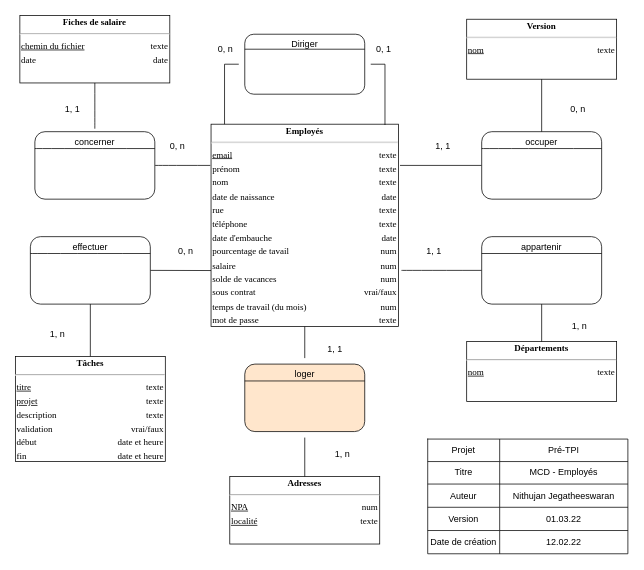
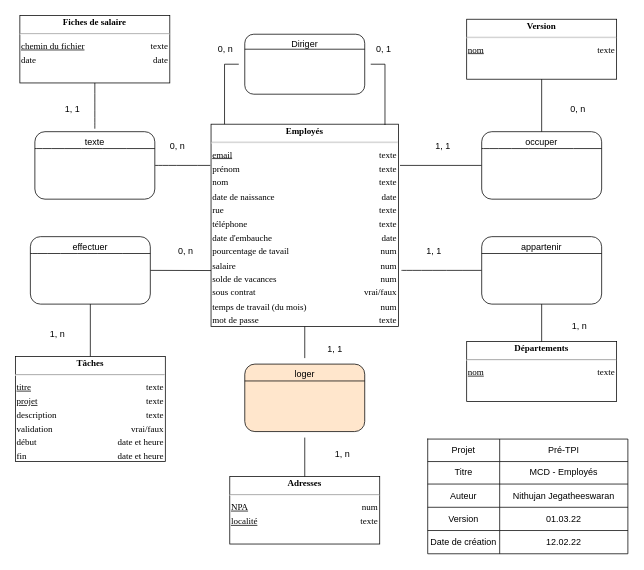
(95, 142) -> (95, 142)
